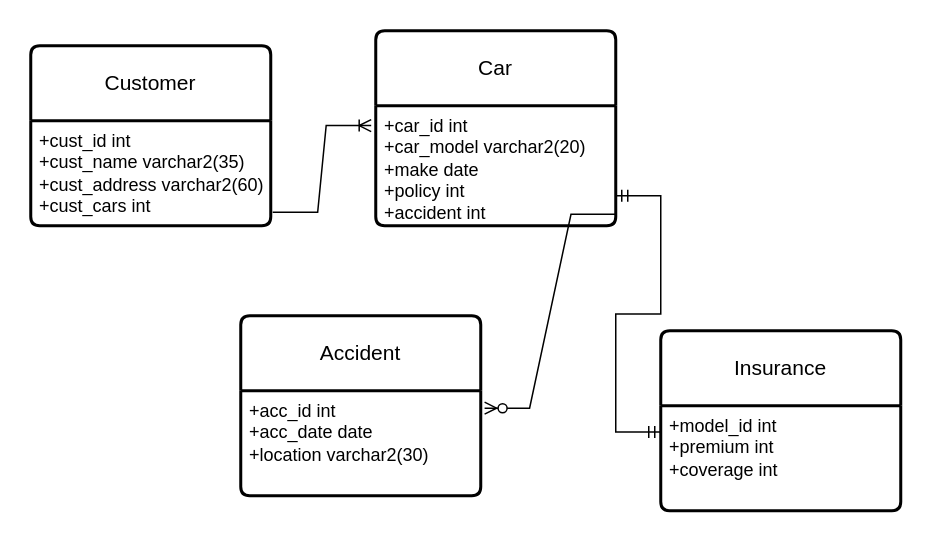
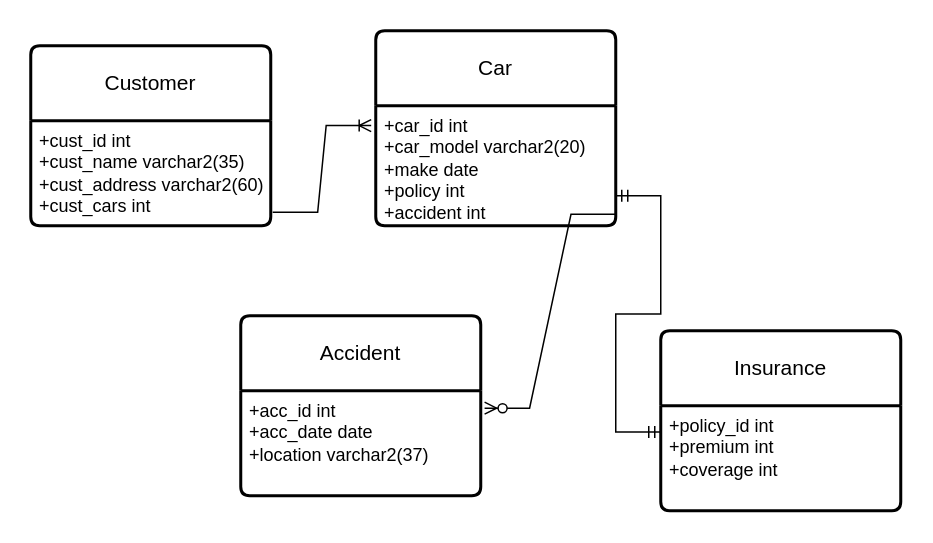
(354, 434) -> (354, 434)
(731, 449) -> (731, 449)
